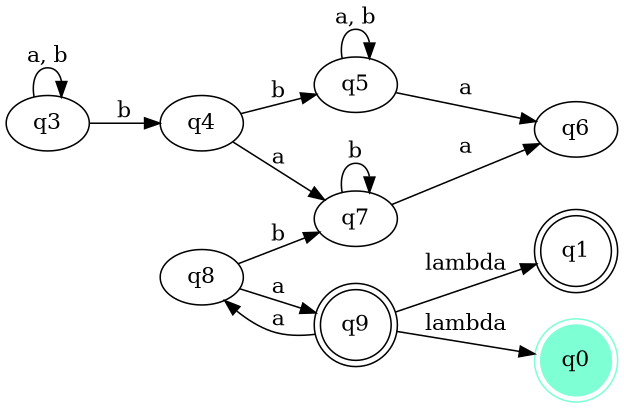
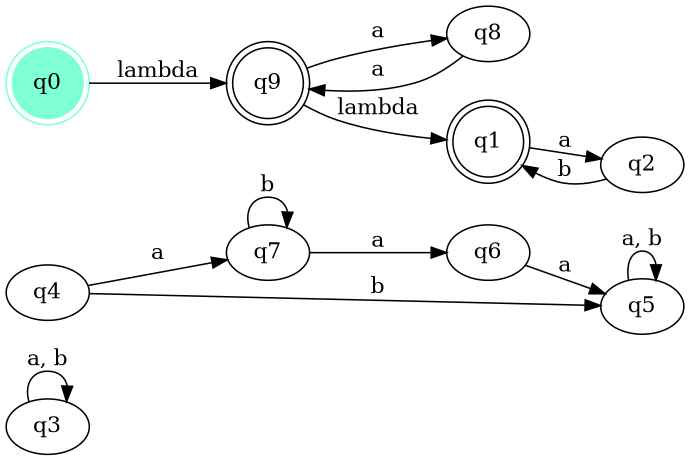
(459, 106) -> (558, 277)
(117, 123) -> none
none -> (642, 165)
(272, 251) -> none
(458, 341) -> (150, 83)
